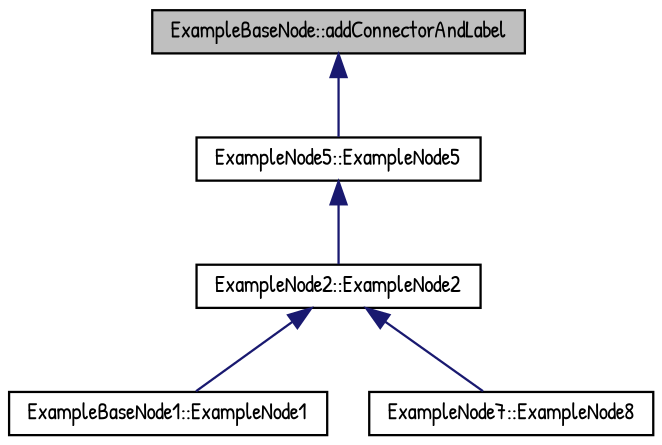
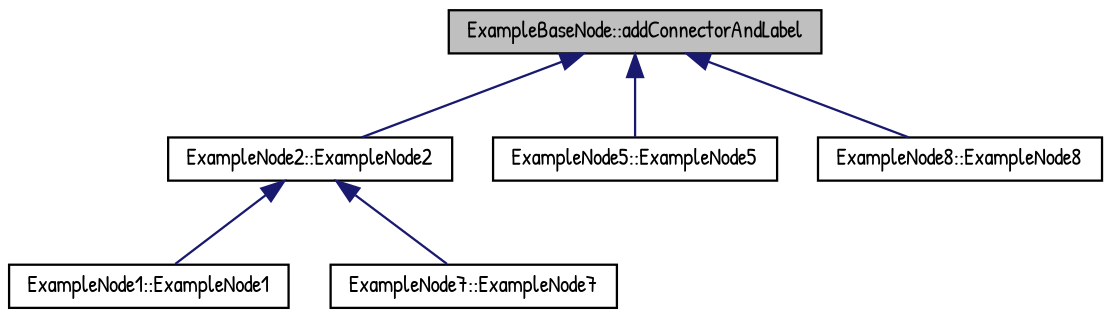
none -> (960, 159)
(339, 235) -> (462, 99)
(168, 414) -> (149, 286)
(511, 414) -> (474, 286)
